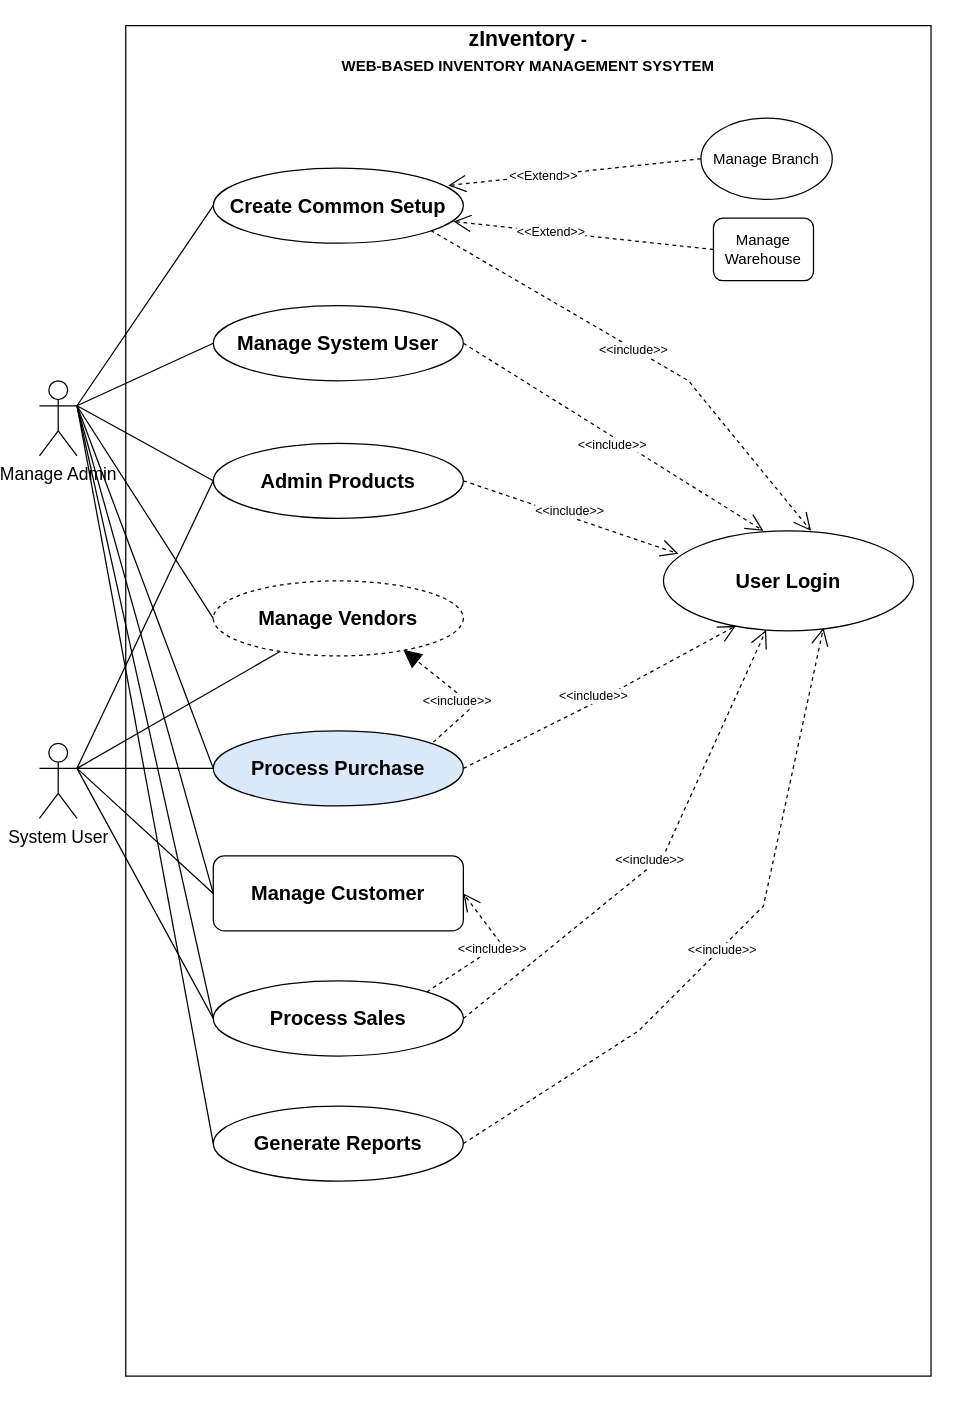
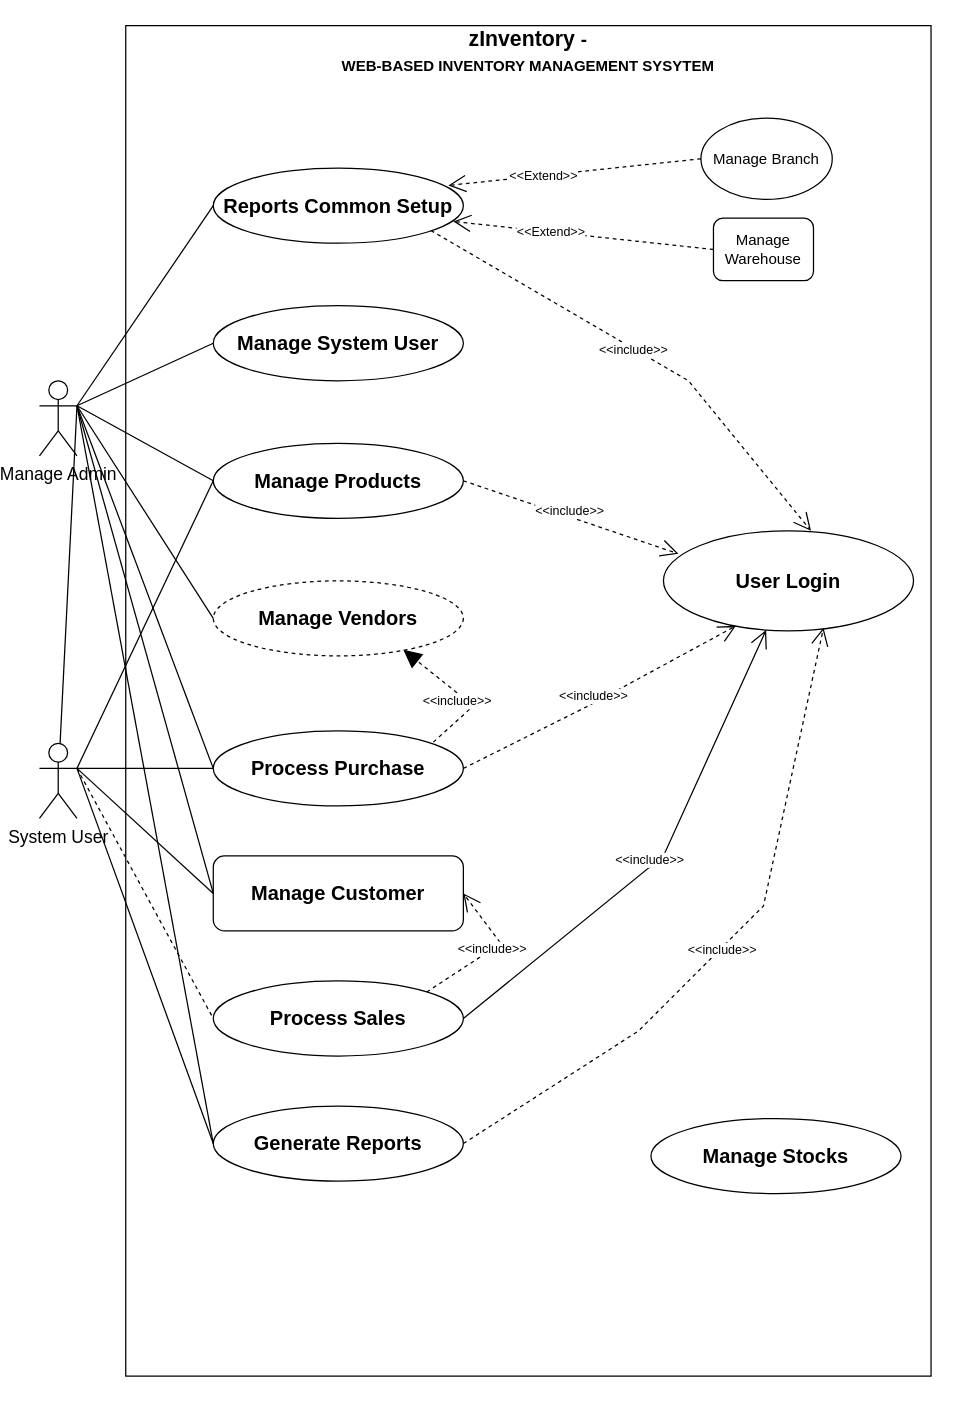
(338, 206) -> (338, 206)
(548, 396) -> none
(338, 481) -> (338, 481)
(180, 709) -> (146, 959)
(714, 744) -> (714, 744)
(155, 755) -> (68, 578)
(338, 768) -> (338, 768)
(128, 862) -> (128, 862)
none -> (776, 1156)
